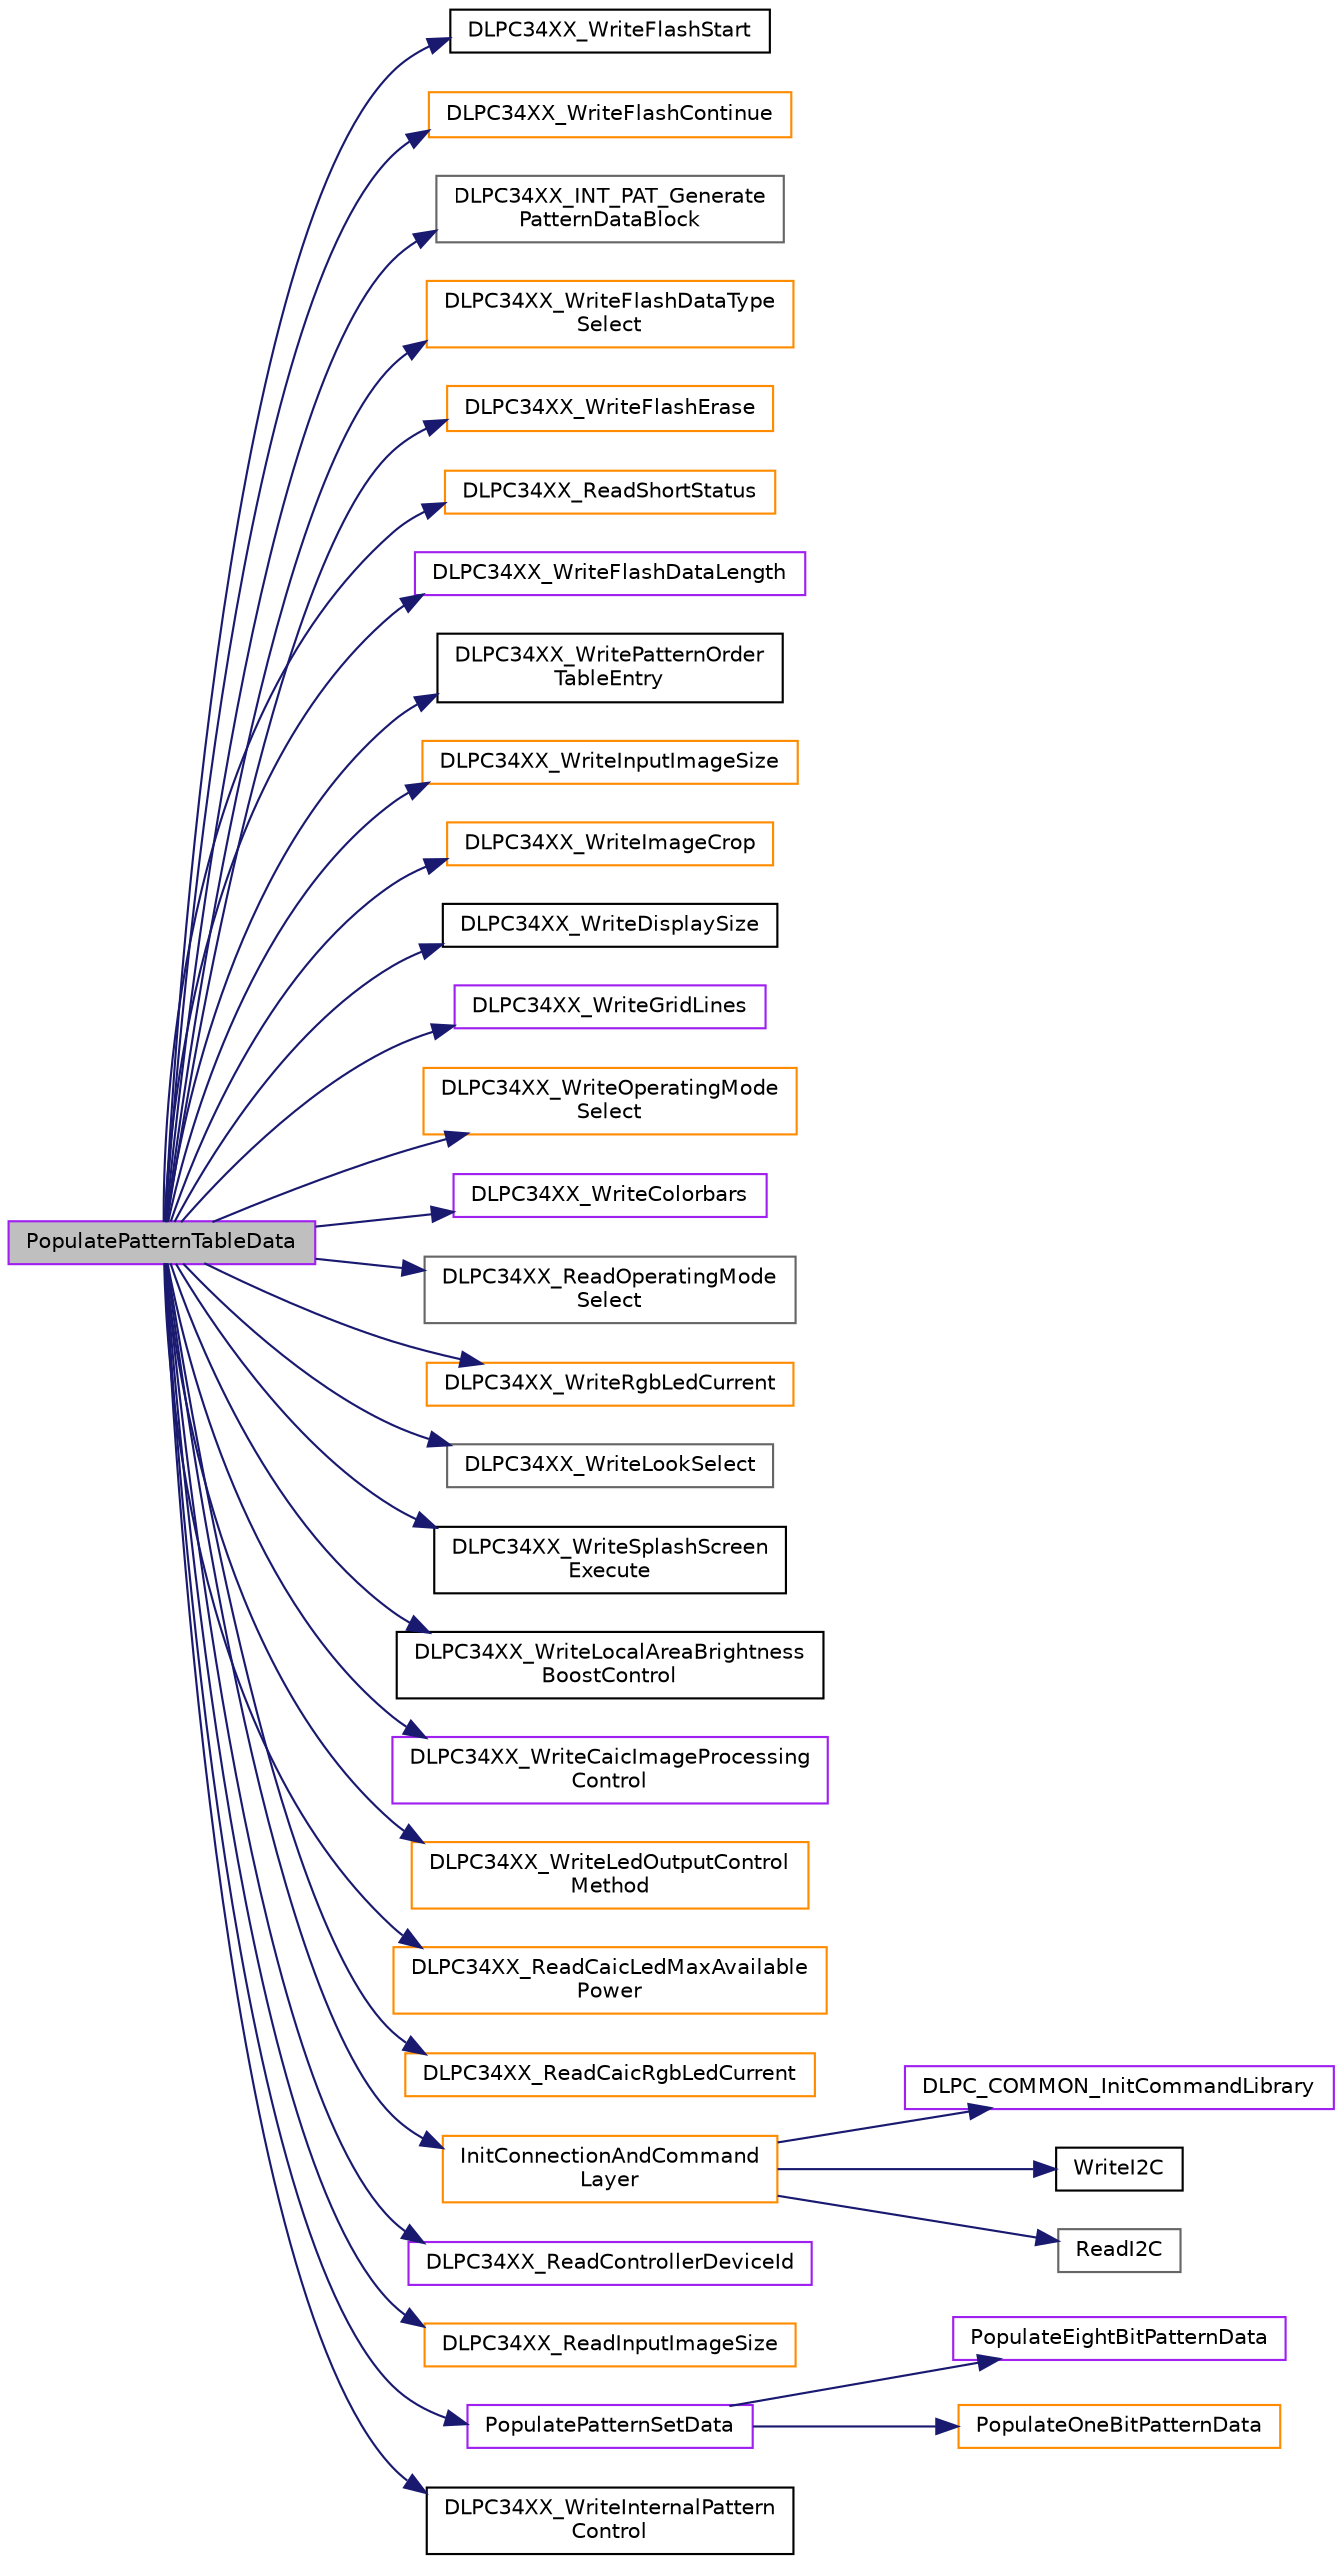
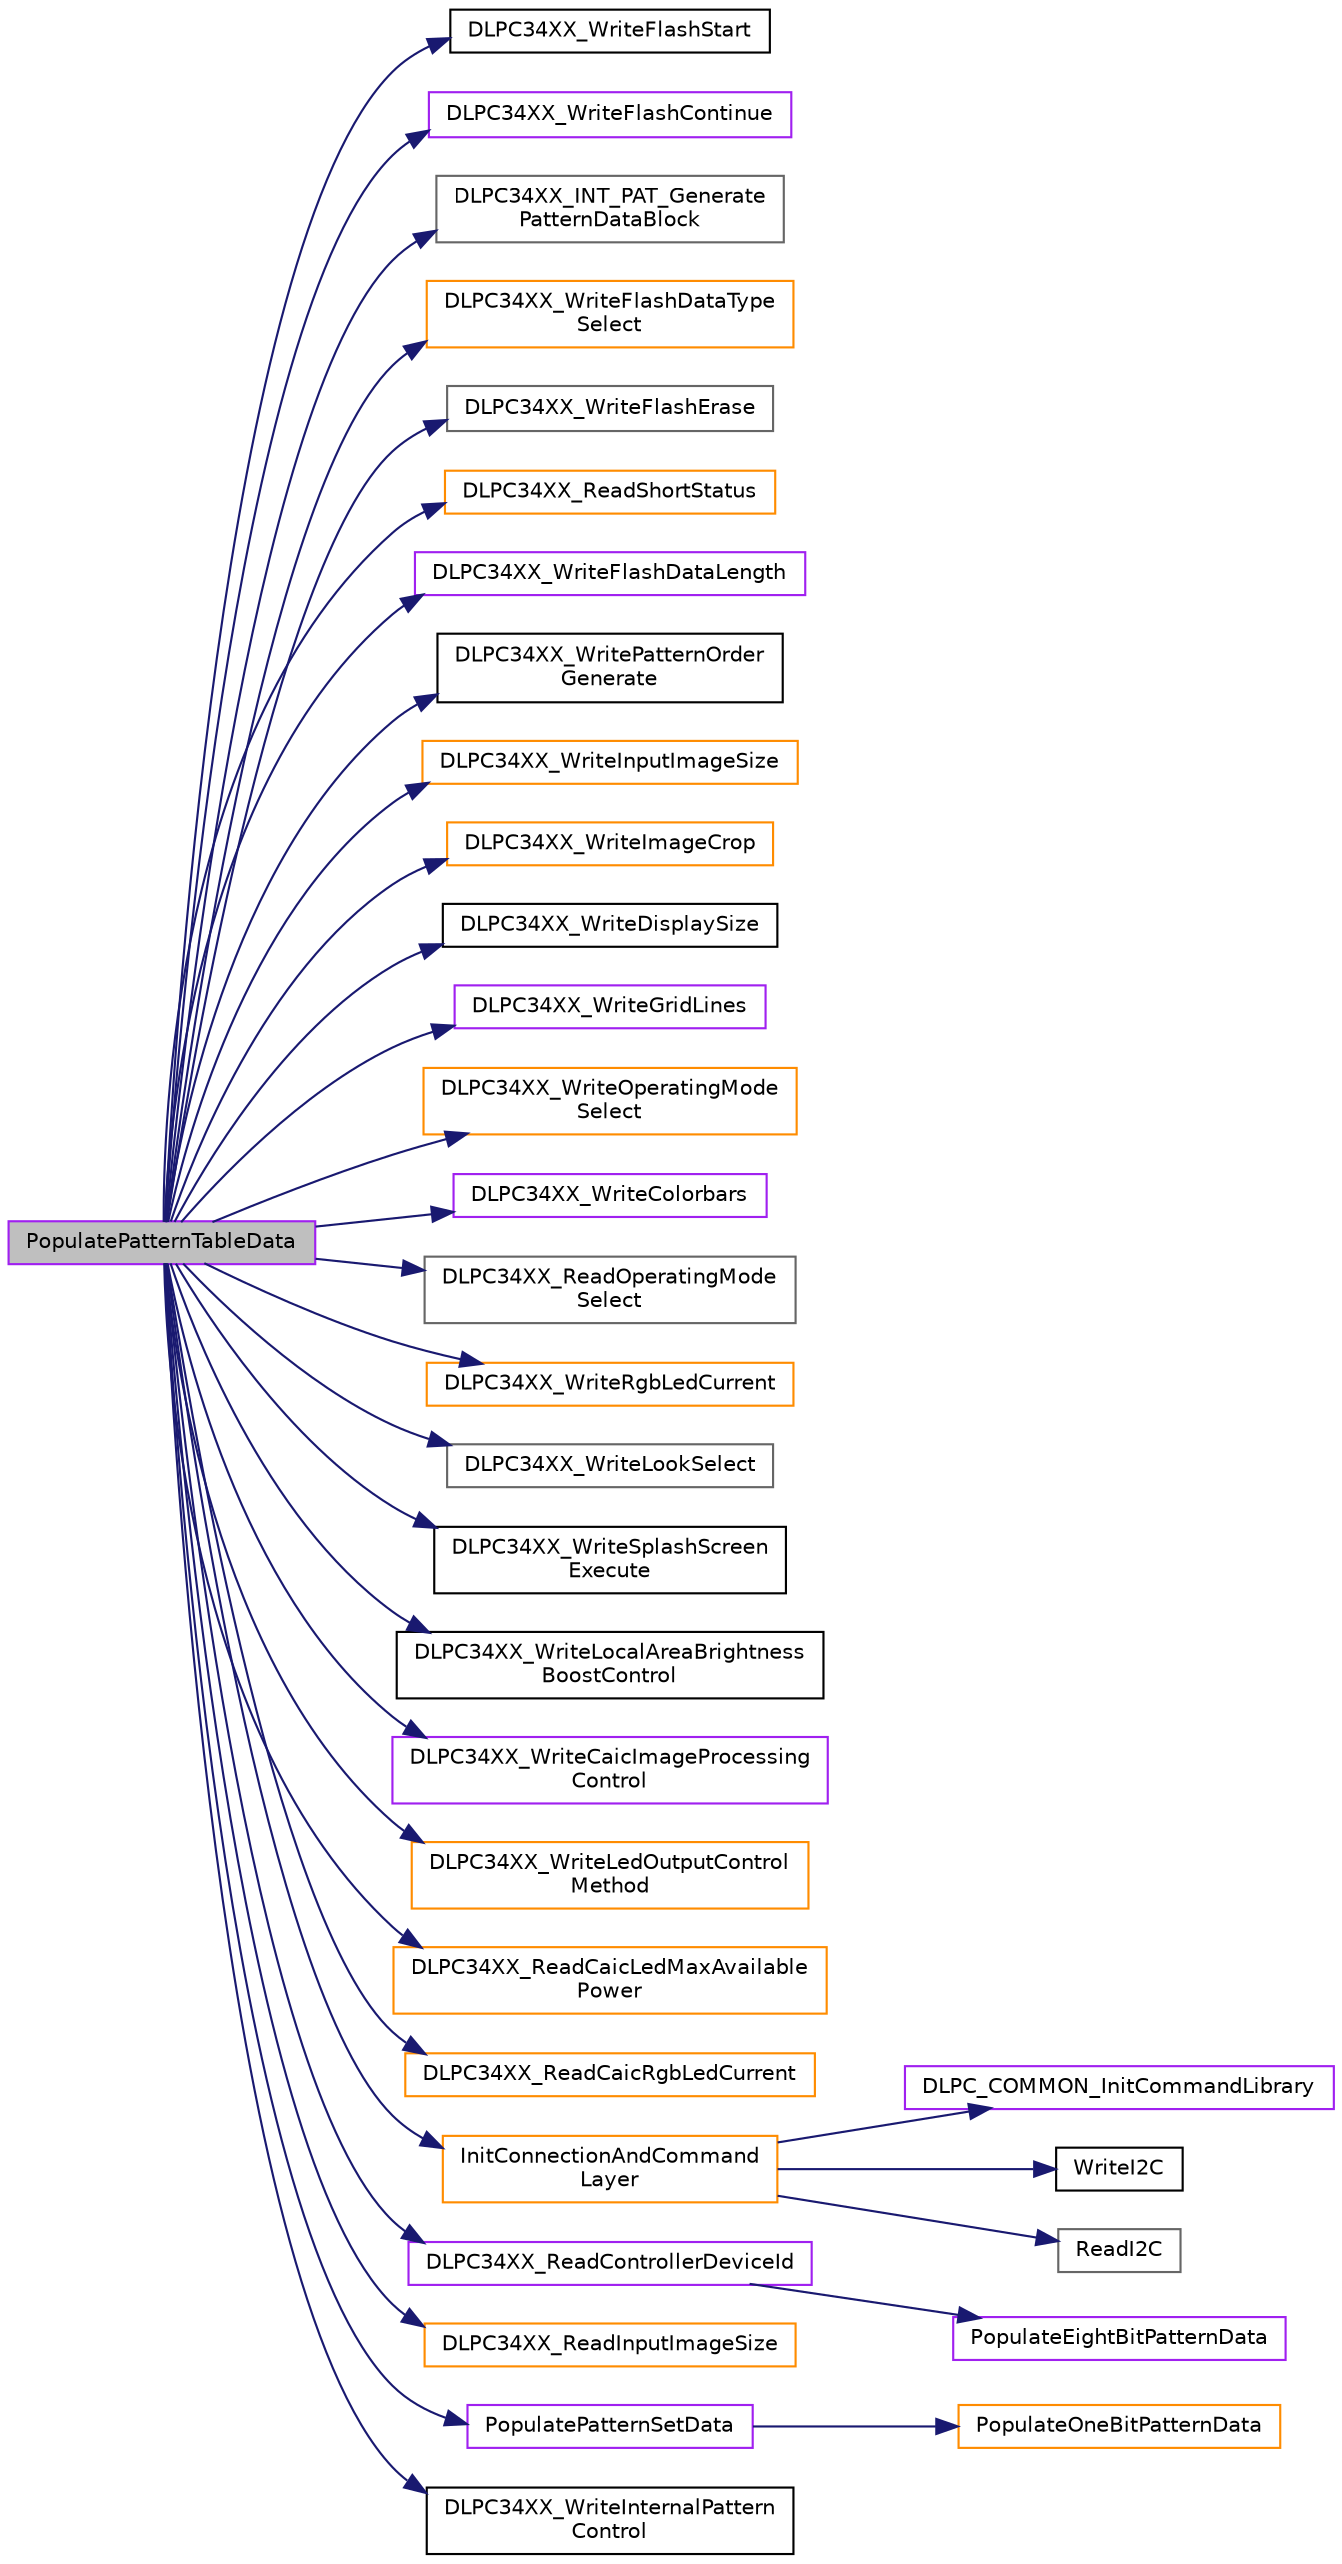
(610, 115) -> (610, 115)
(610, 409) -> (610, 409)
(610, 668) -> (610, 668)
(854, 2384) -> (854, 2299)
